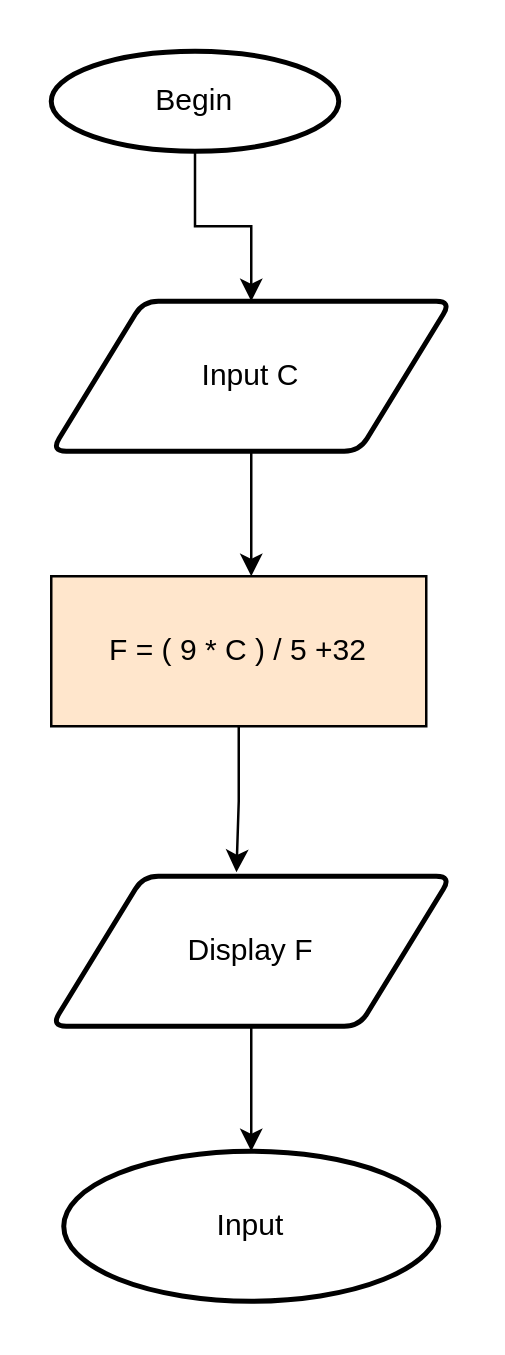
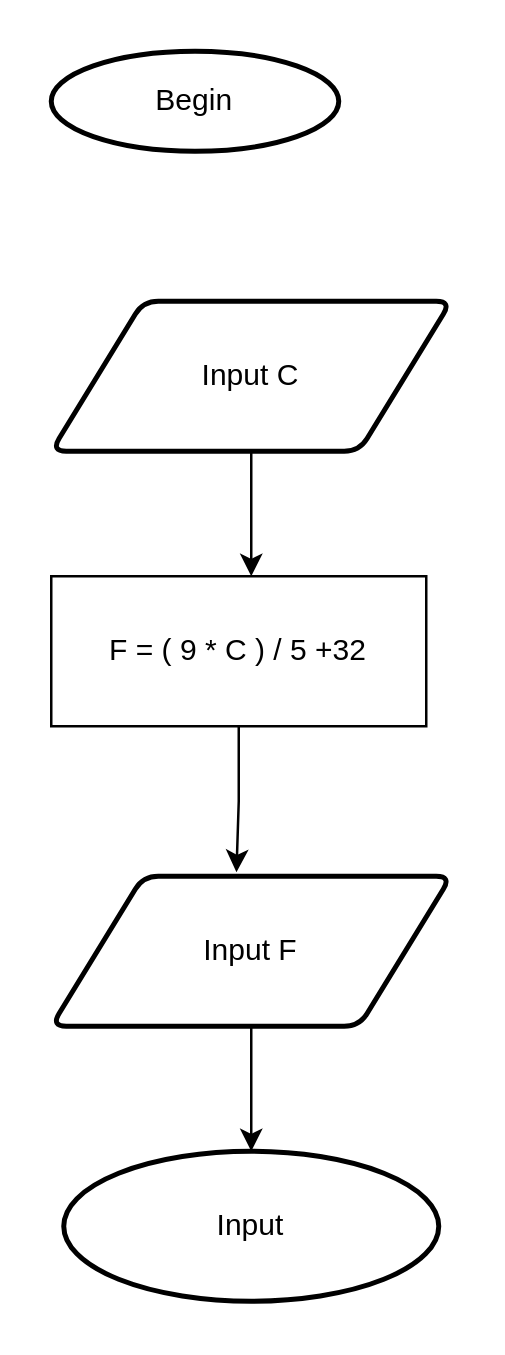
(215, 226) -> none
(239, 651) -> (239, 651)
(251, 951) -> (251, 951)
